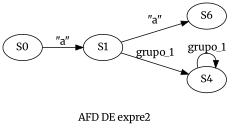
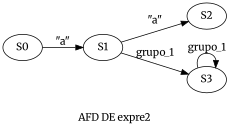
(207, 16) -> (207, 16)
(207, 80) -> (207, 80)
